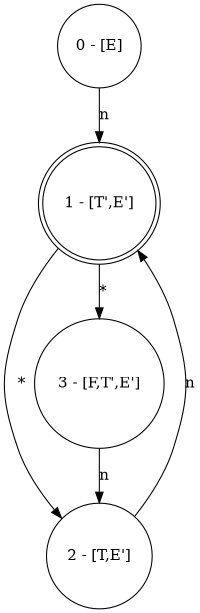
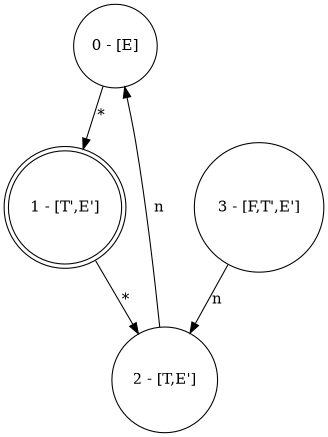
(105, 115) -> (101, 115)
(99, 286) -> none
(186, 390) -> (146, 212)
